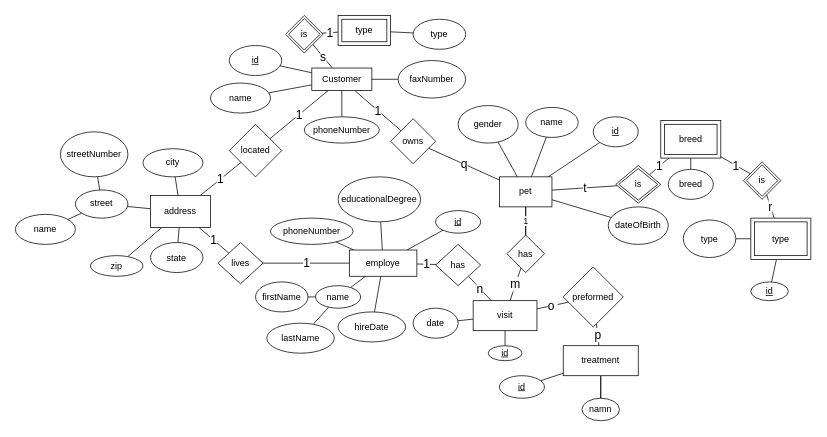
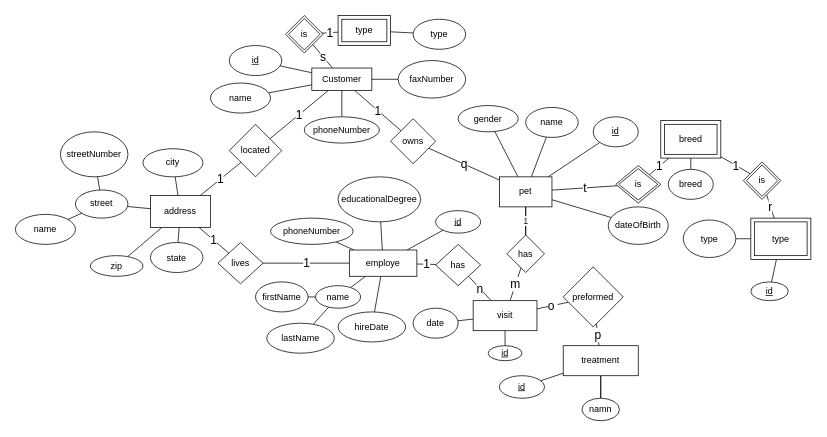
(488, 124) -> (488, 119)
